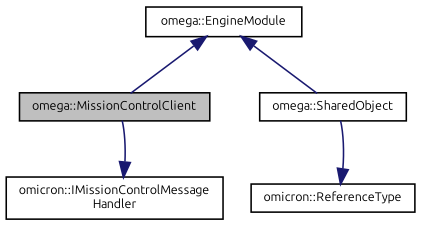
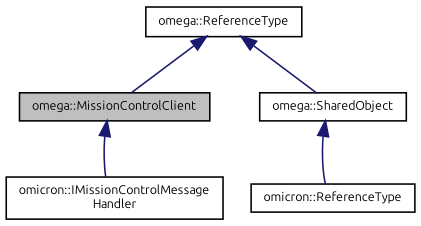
(224, 22) -> (224, 22)
(125, 141) -> (104, 157)
(343, 145) -> (323, 160)
